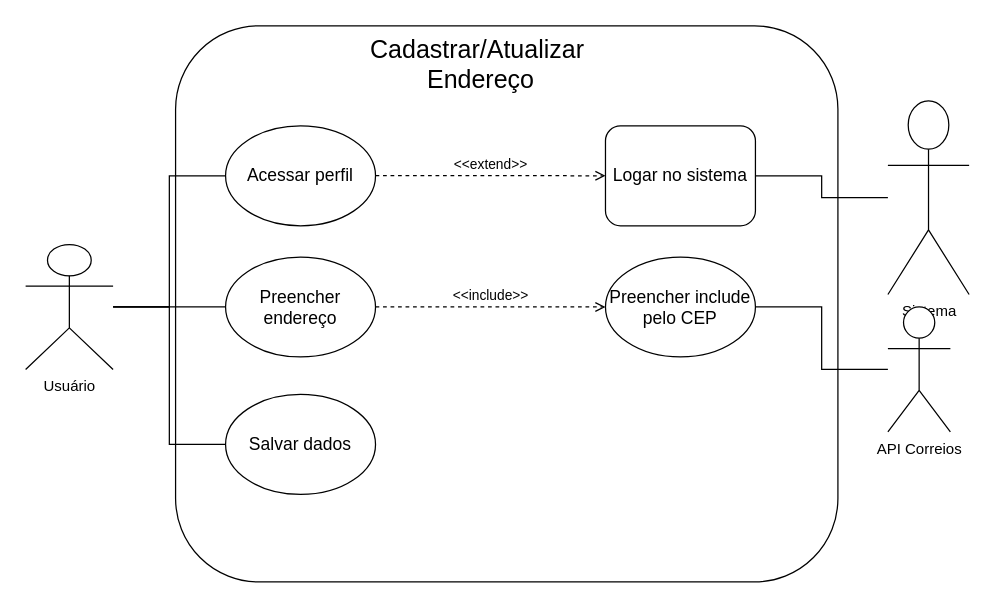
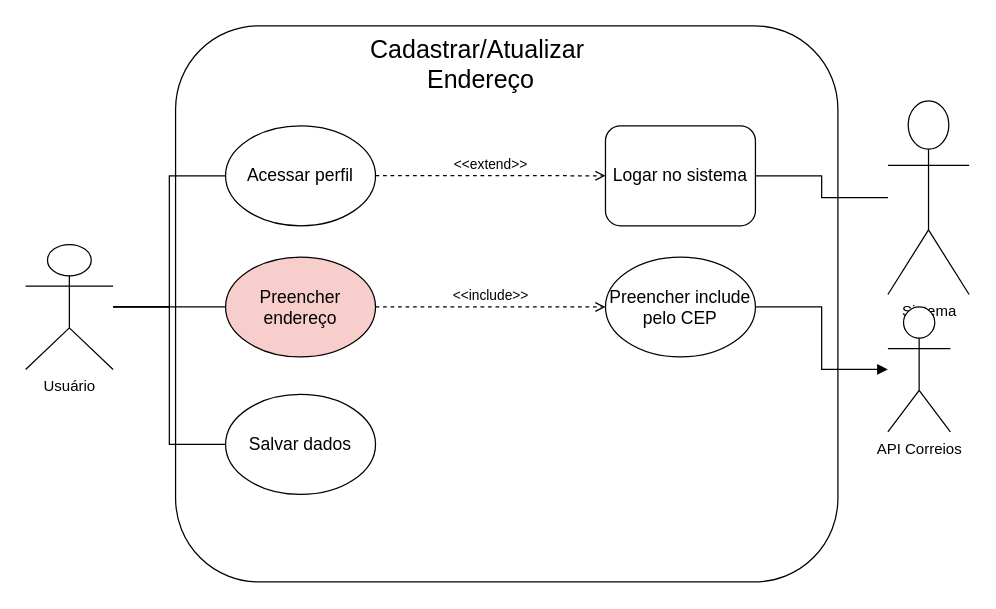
(301, 307) -> (301, 307)
(881, 369) -> (876, 369)
